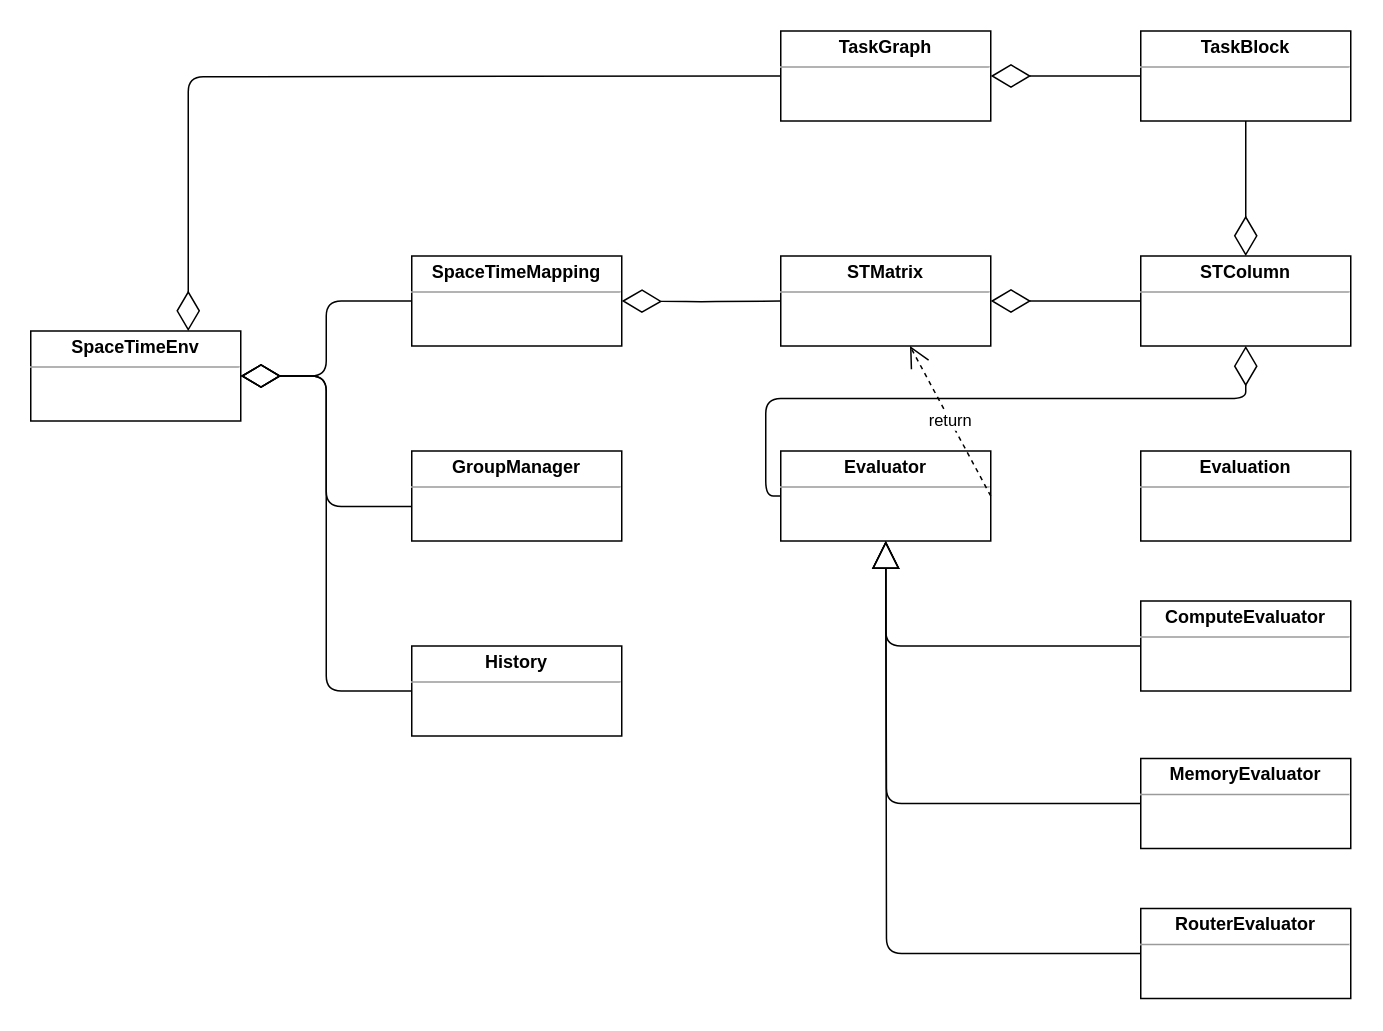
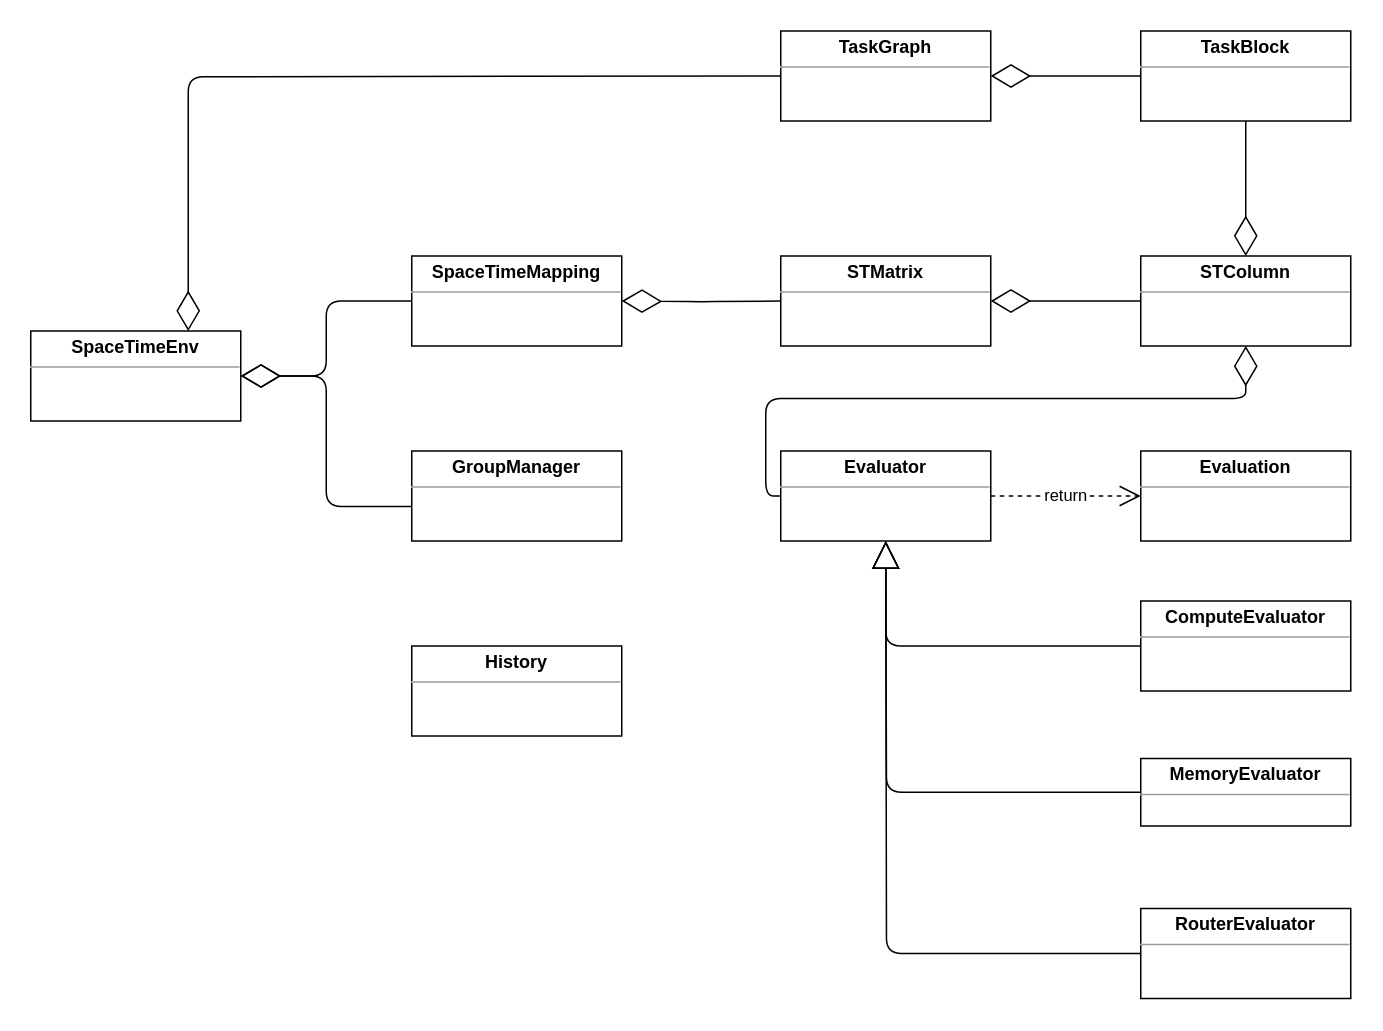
(951, 423) -> (1064, 496)
(326, 634) -> none
(1246, 803) -> (1246, 792)
